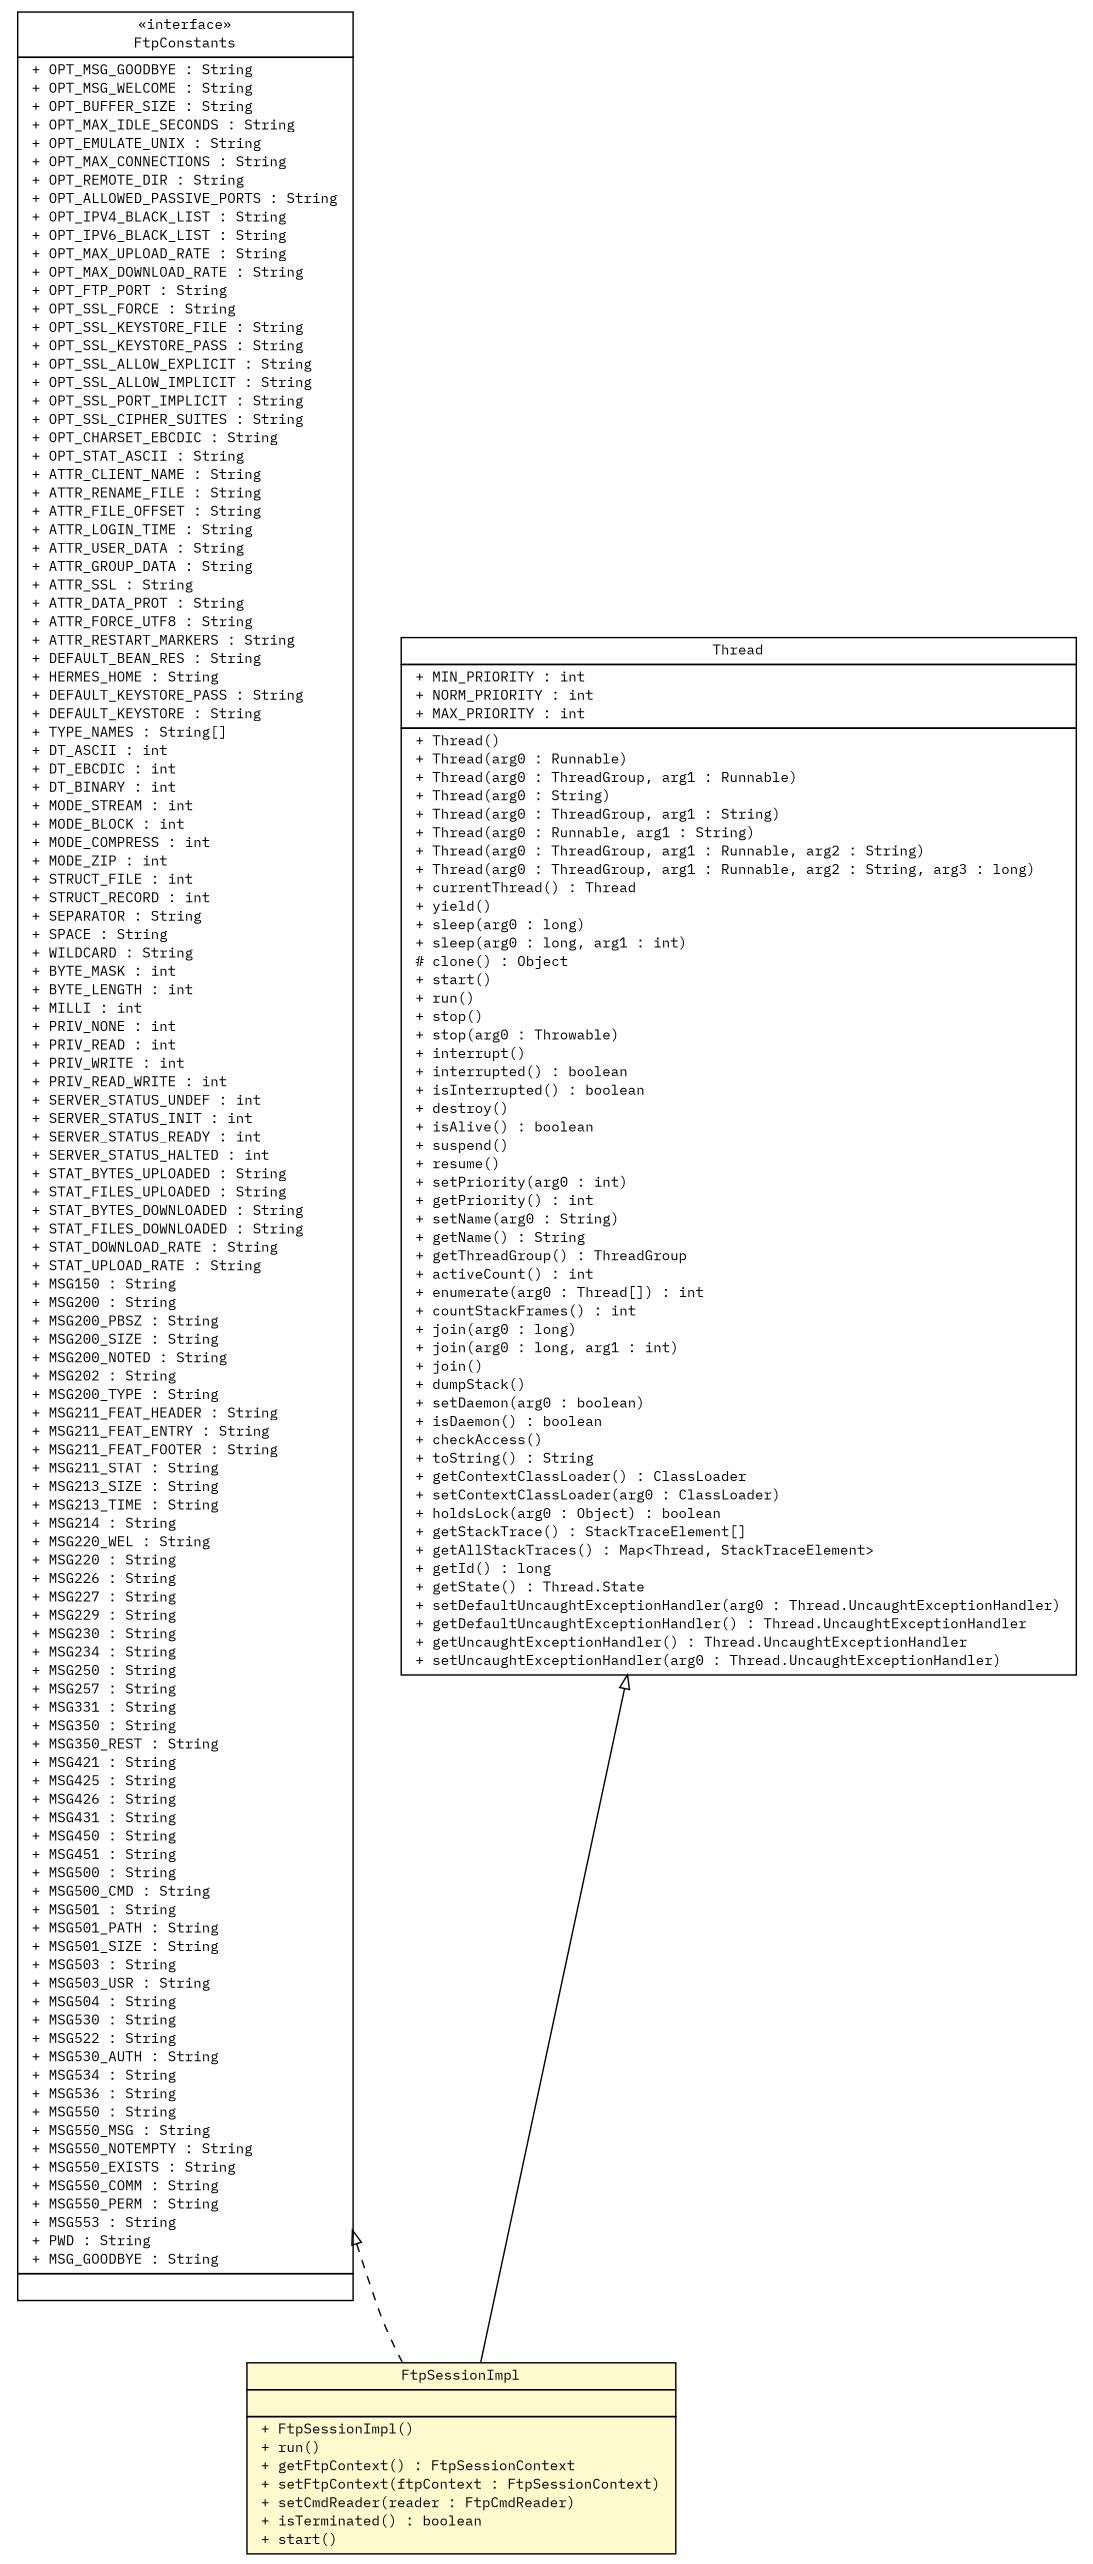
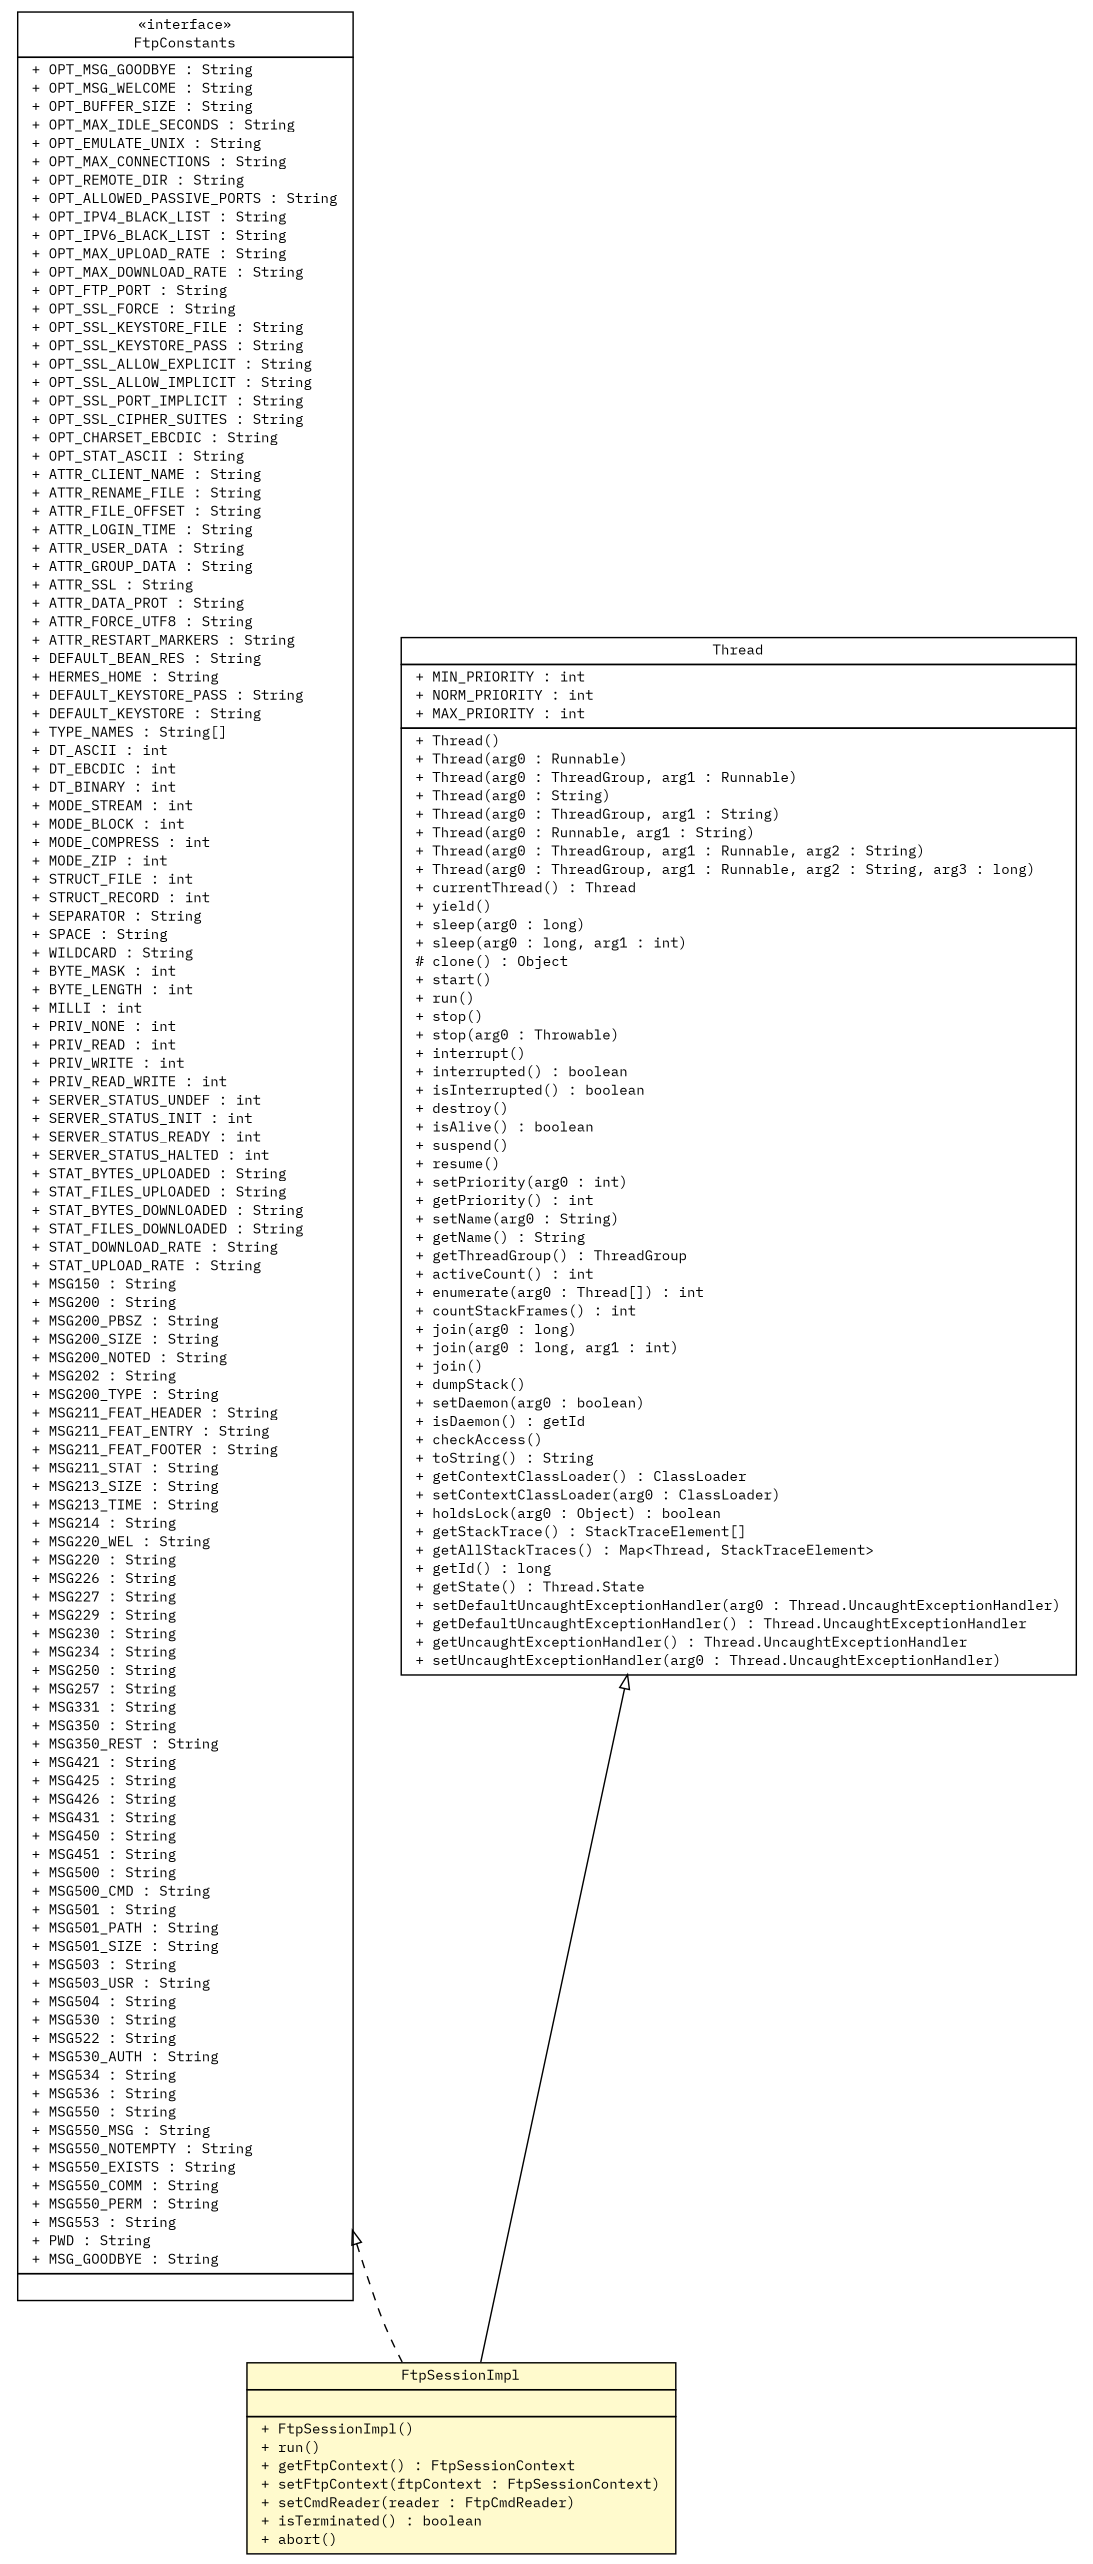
(510, 1422) -> (501, 1422)
(300, 2540) -> (300, 2540)
